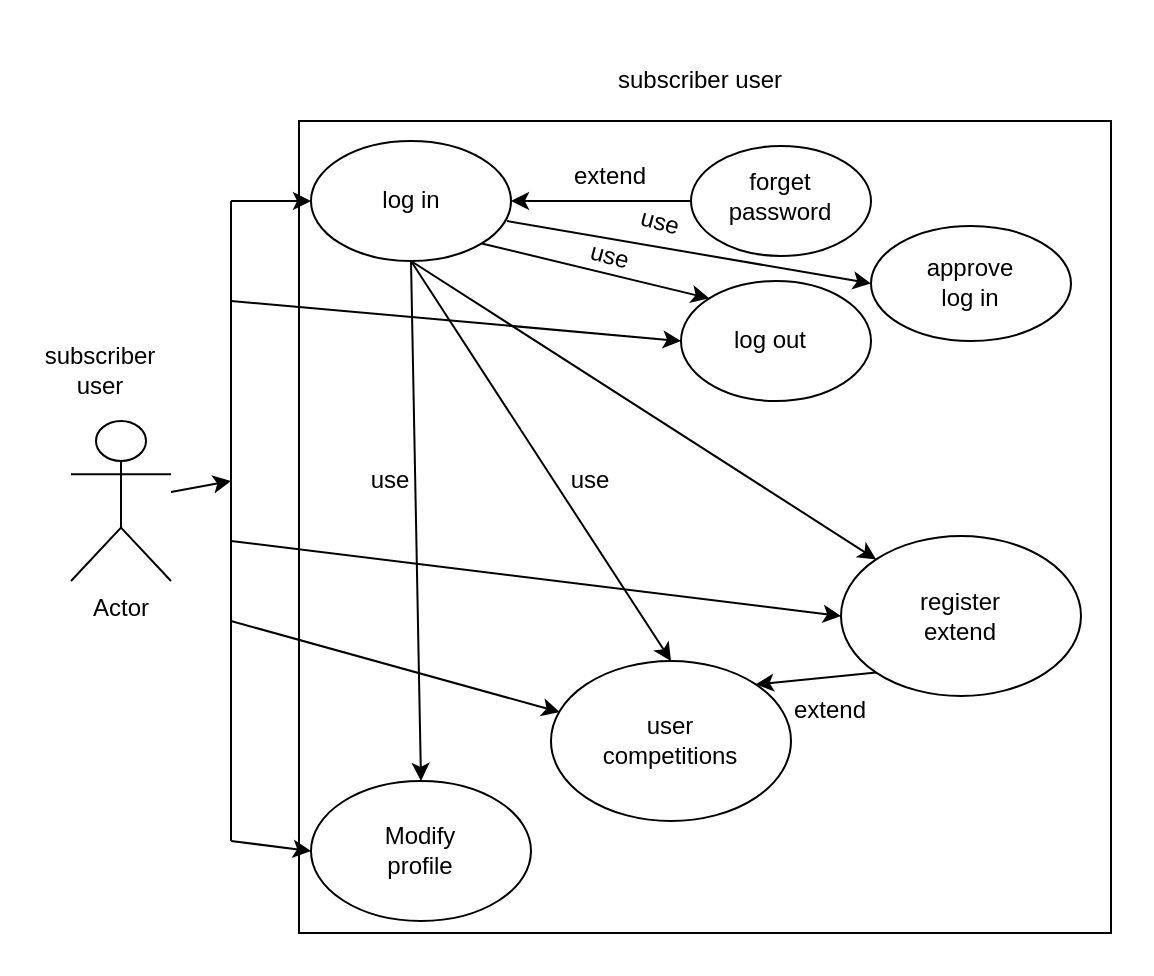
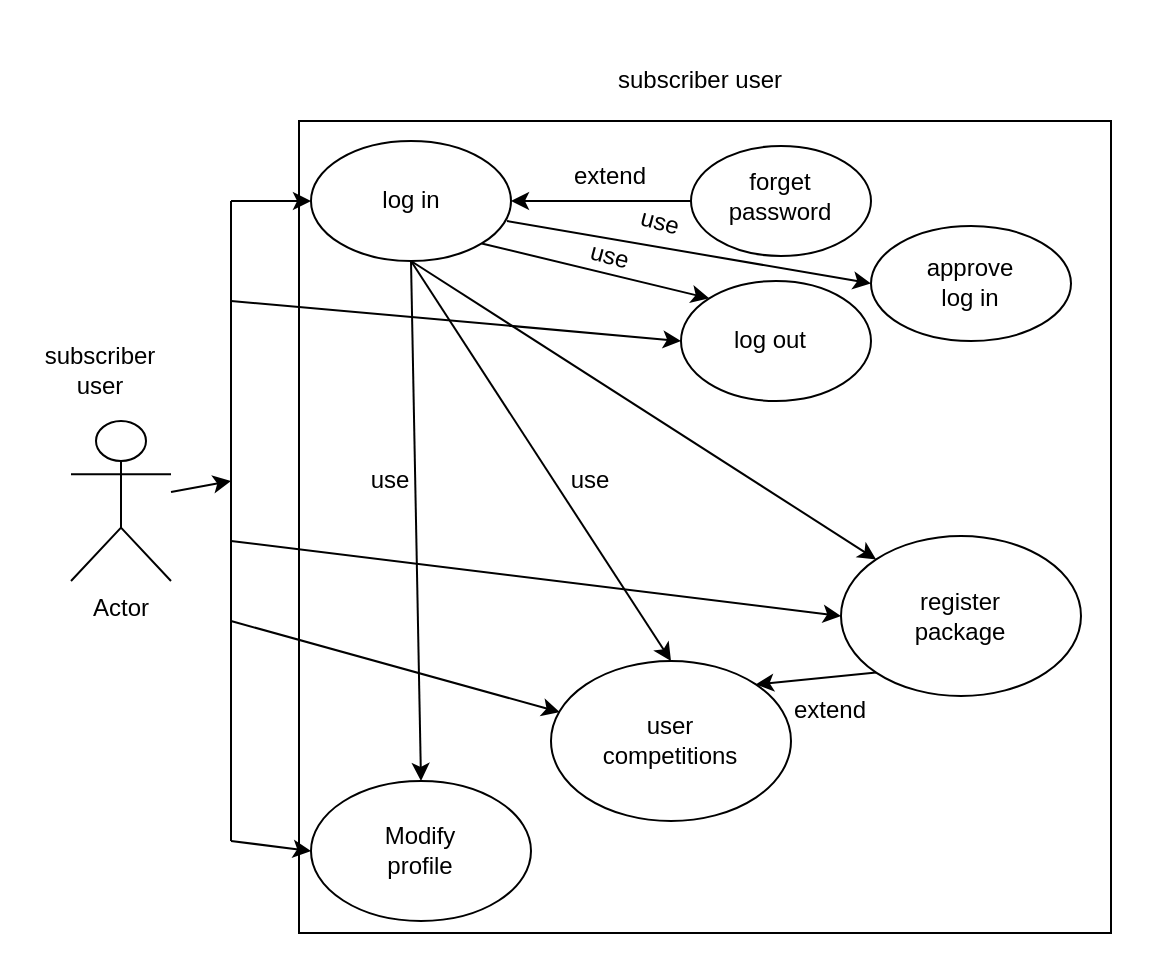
(961, 617) -> (961, 617)
